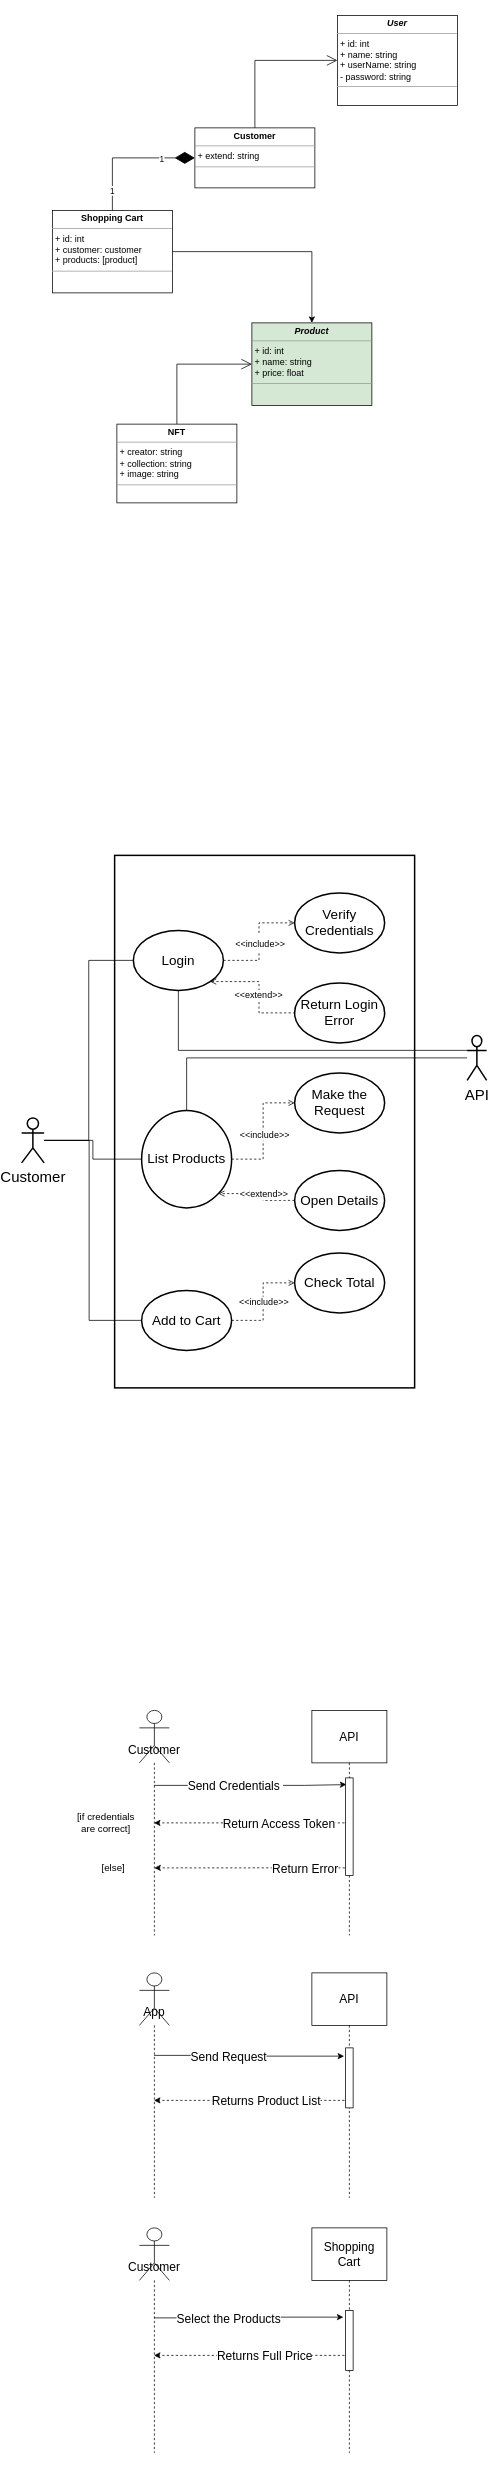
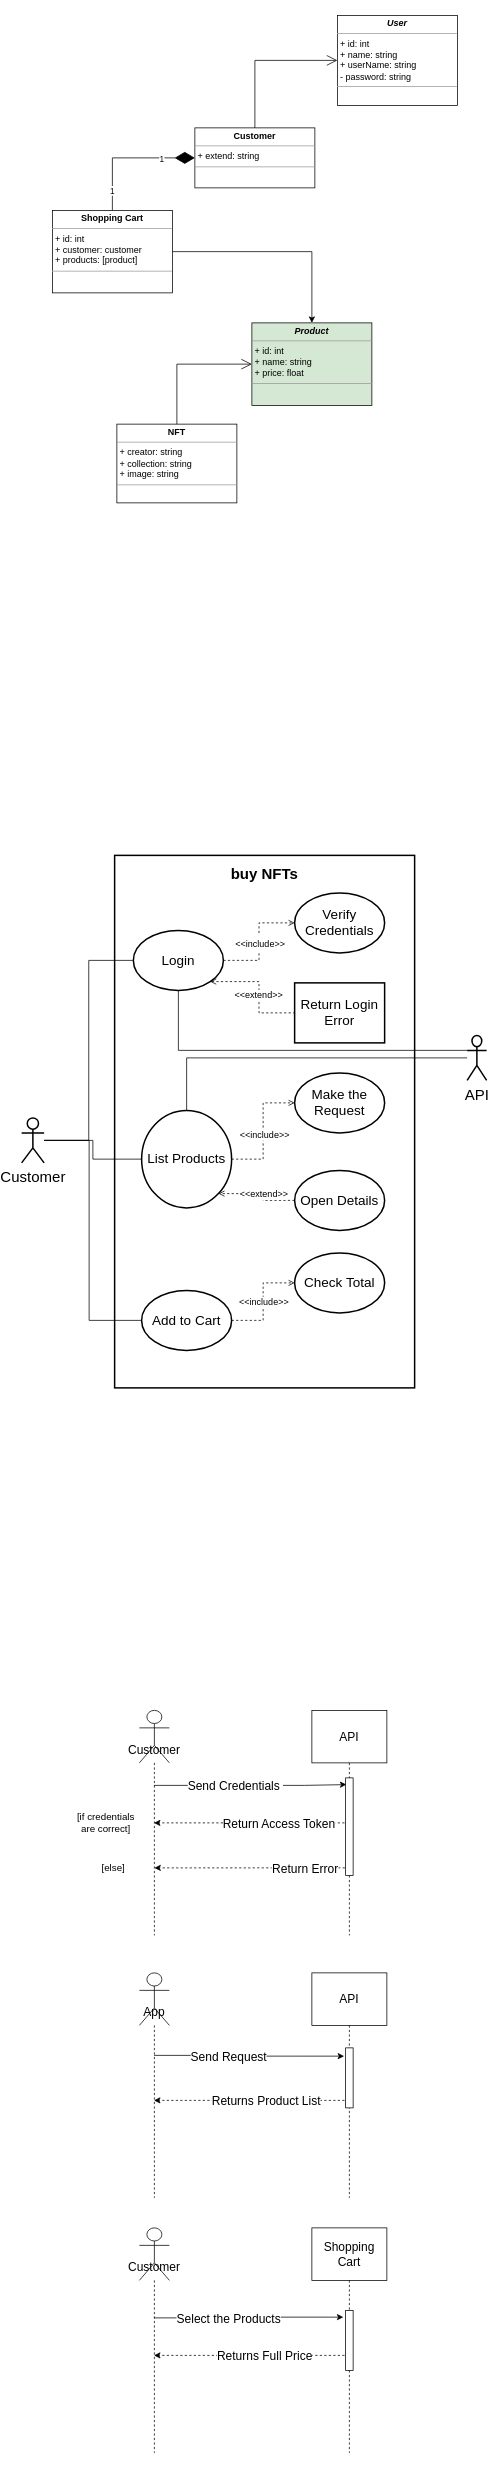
none -> (264, 873)
(339, 1013) -> (339, 1013)
